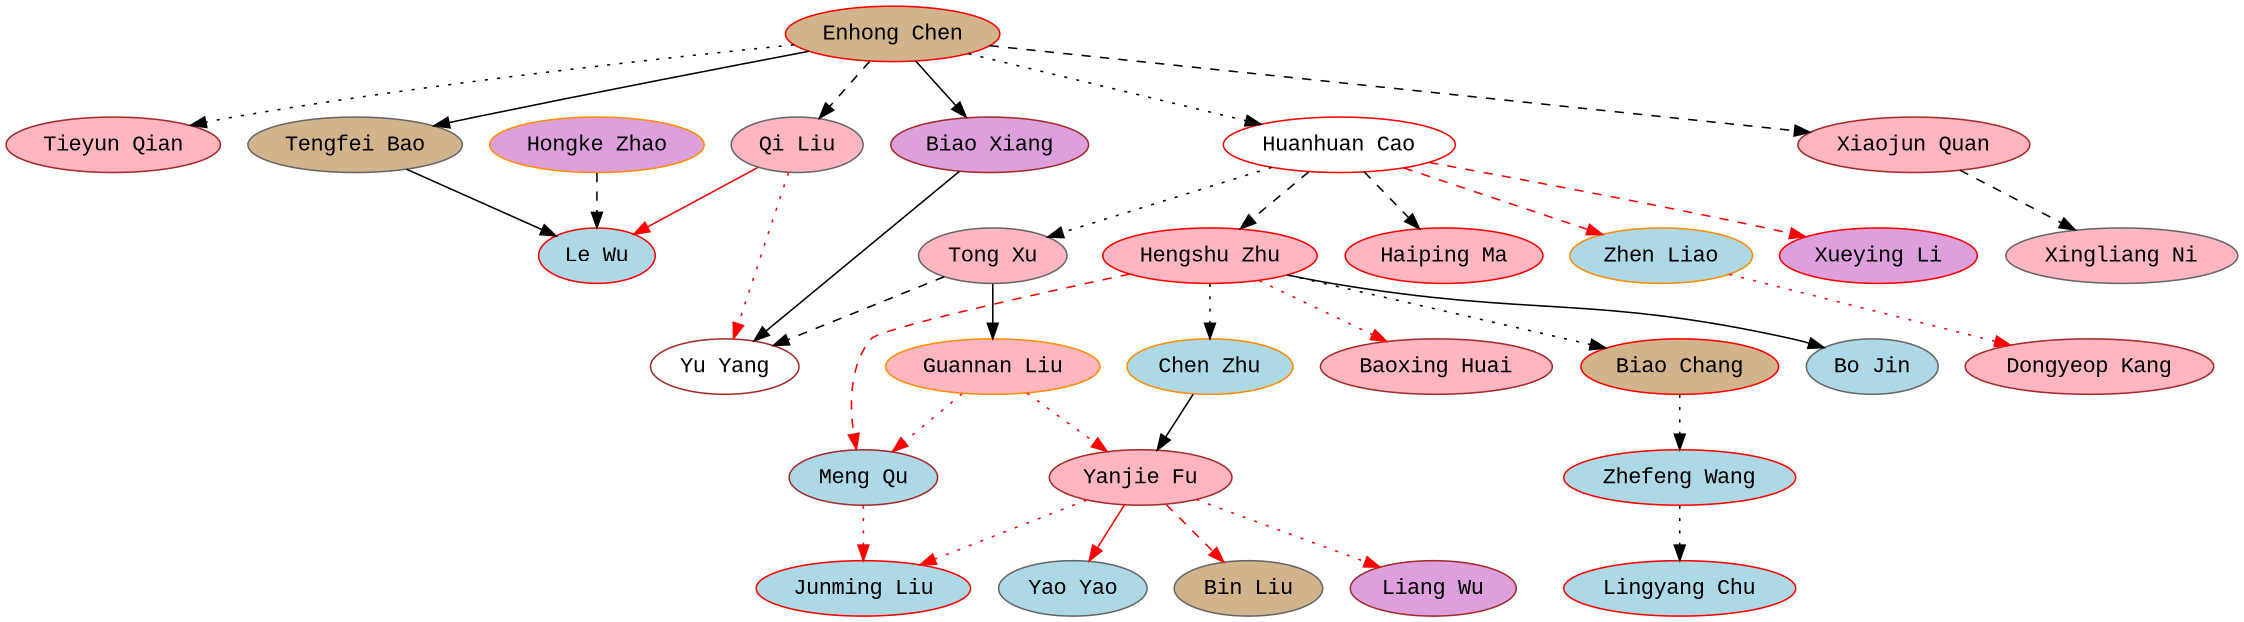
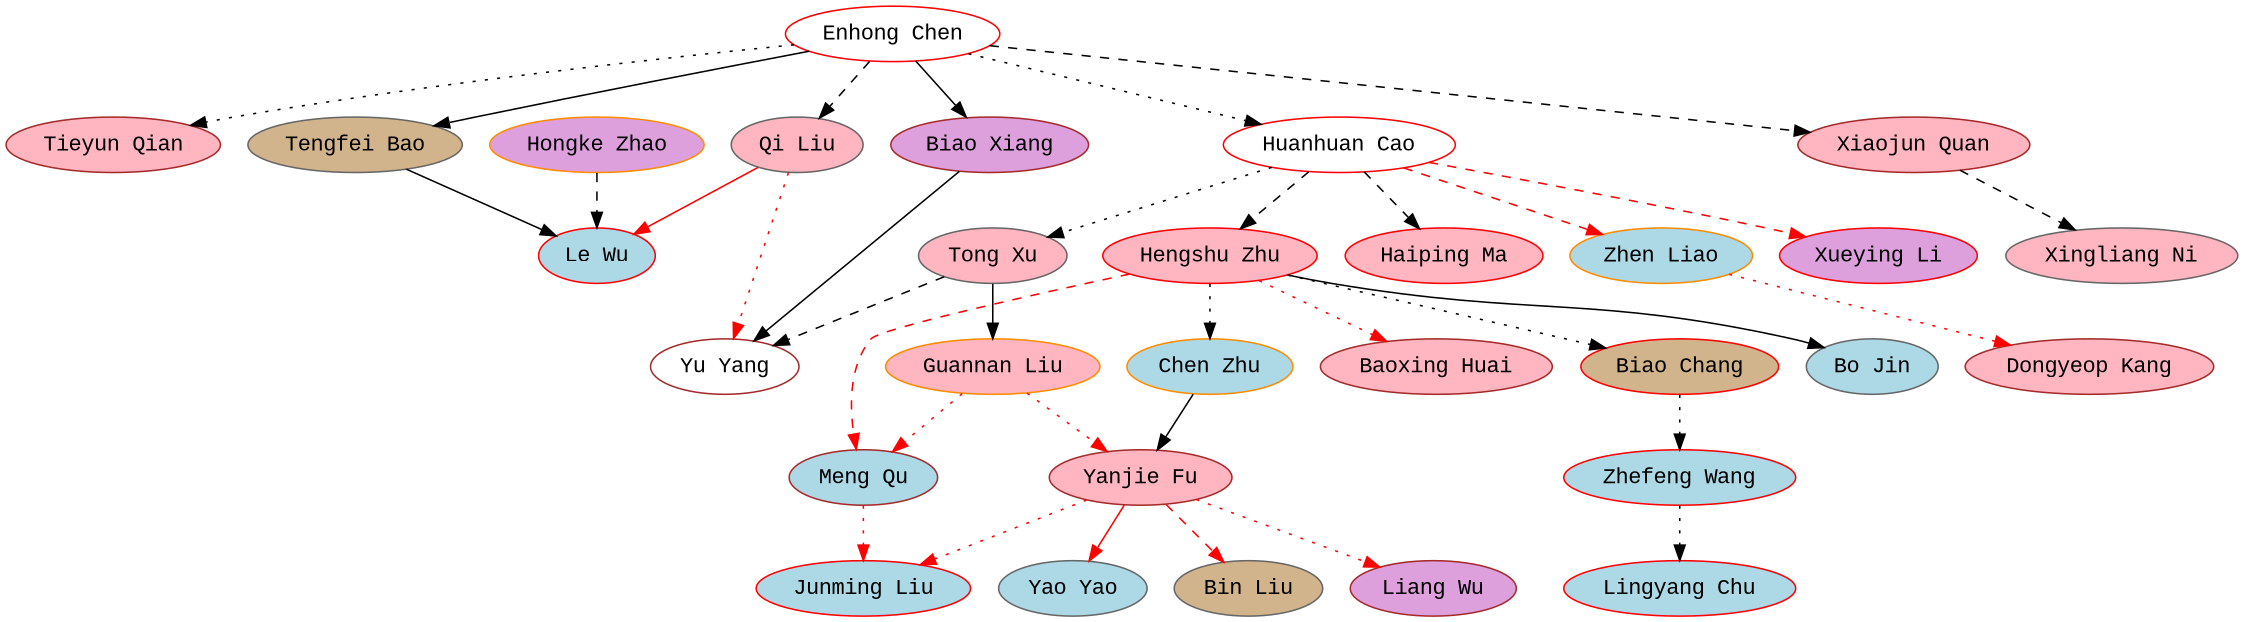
(893, 34) -> (893, 34)
